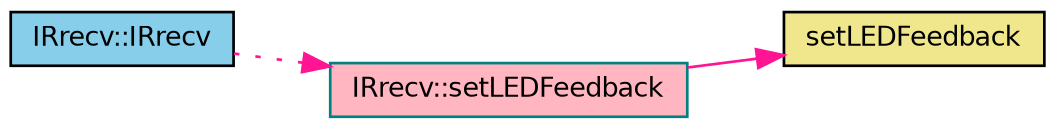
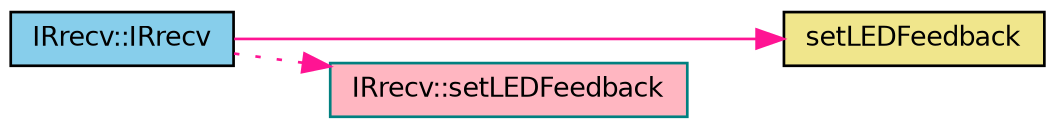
(722, 63) -> (495, 39)
